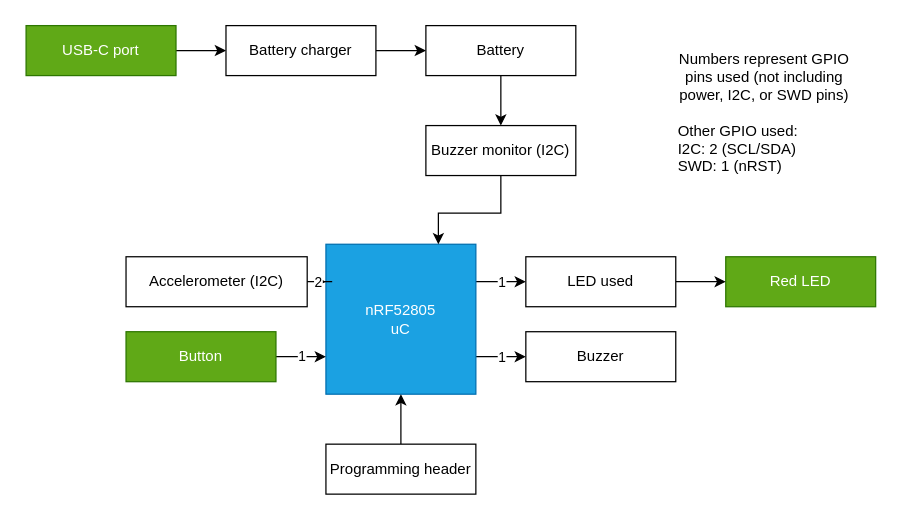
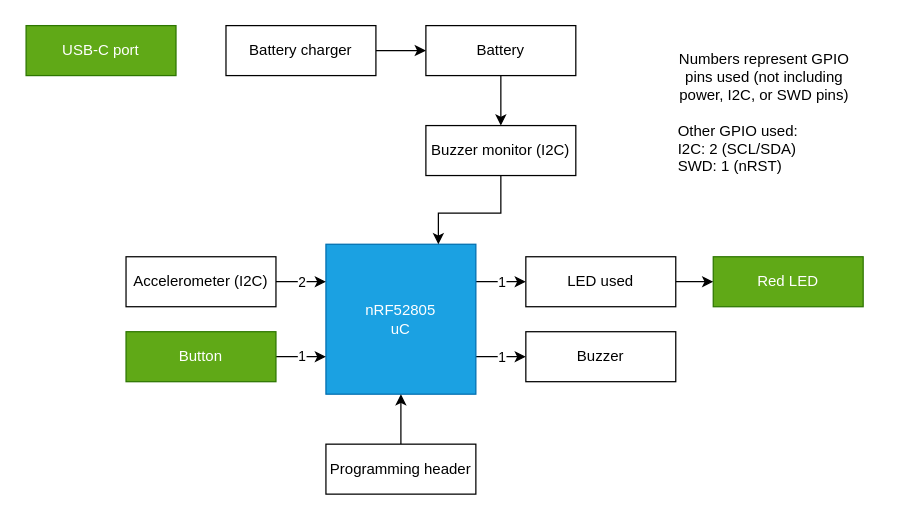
(197, 51) -> none
(216, 282) -> (201, 282)
(801, 282) -> (788, 282)
